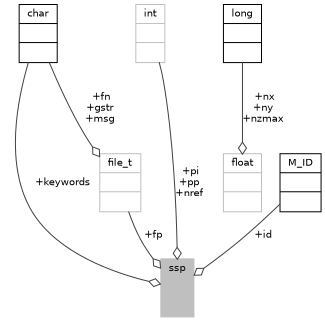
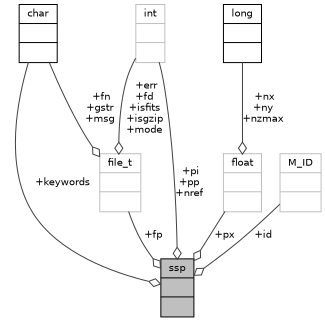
none -> (122, 99)
(301, 183) -> (301, 183)
none -> (213, 231)
(177, 288) -> (177, 288)
